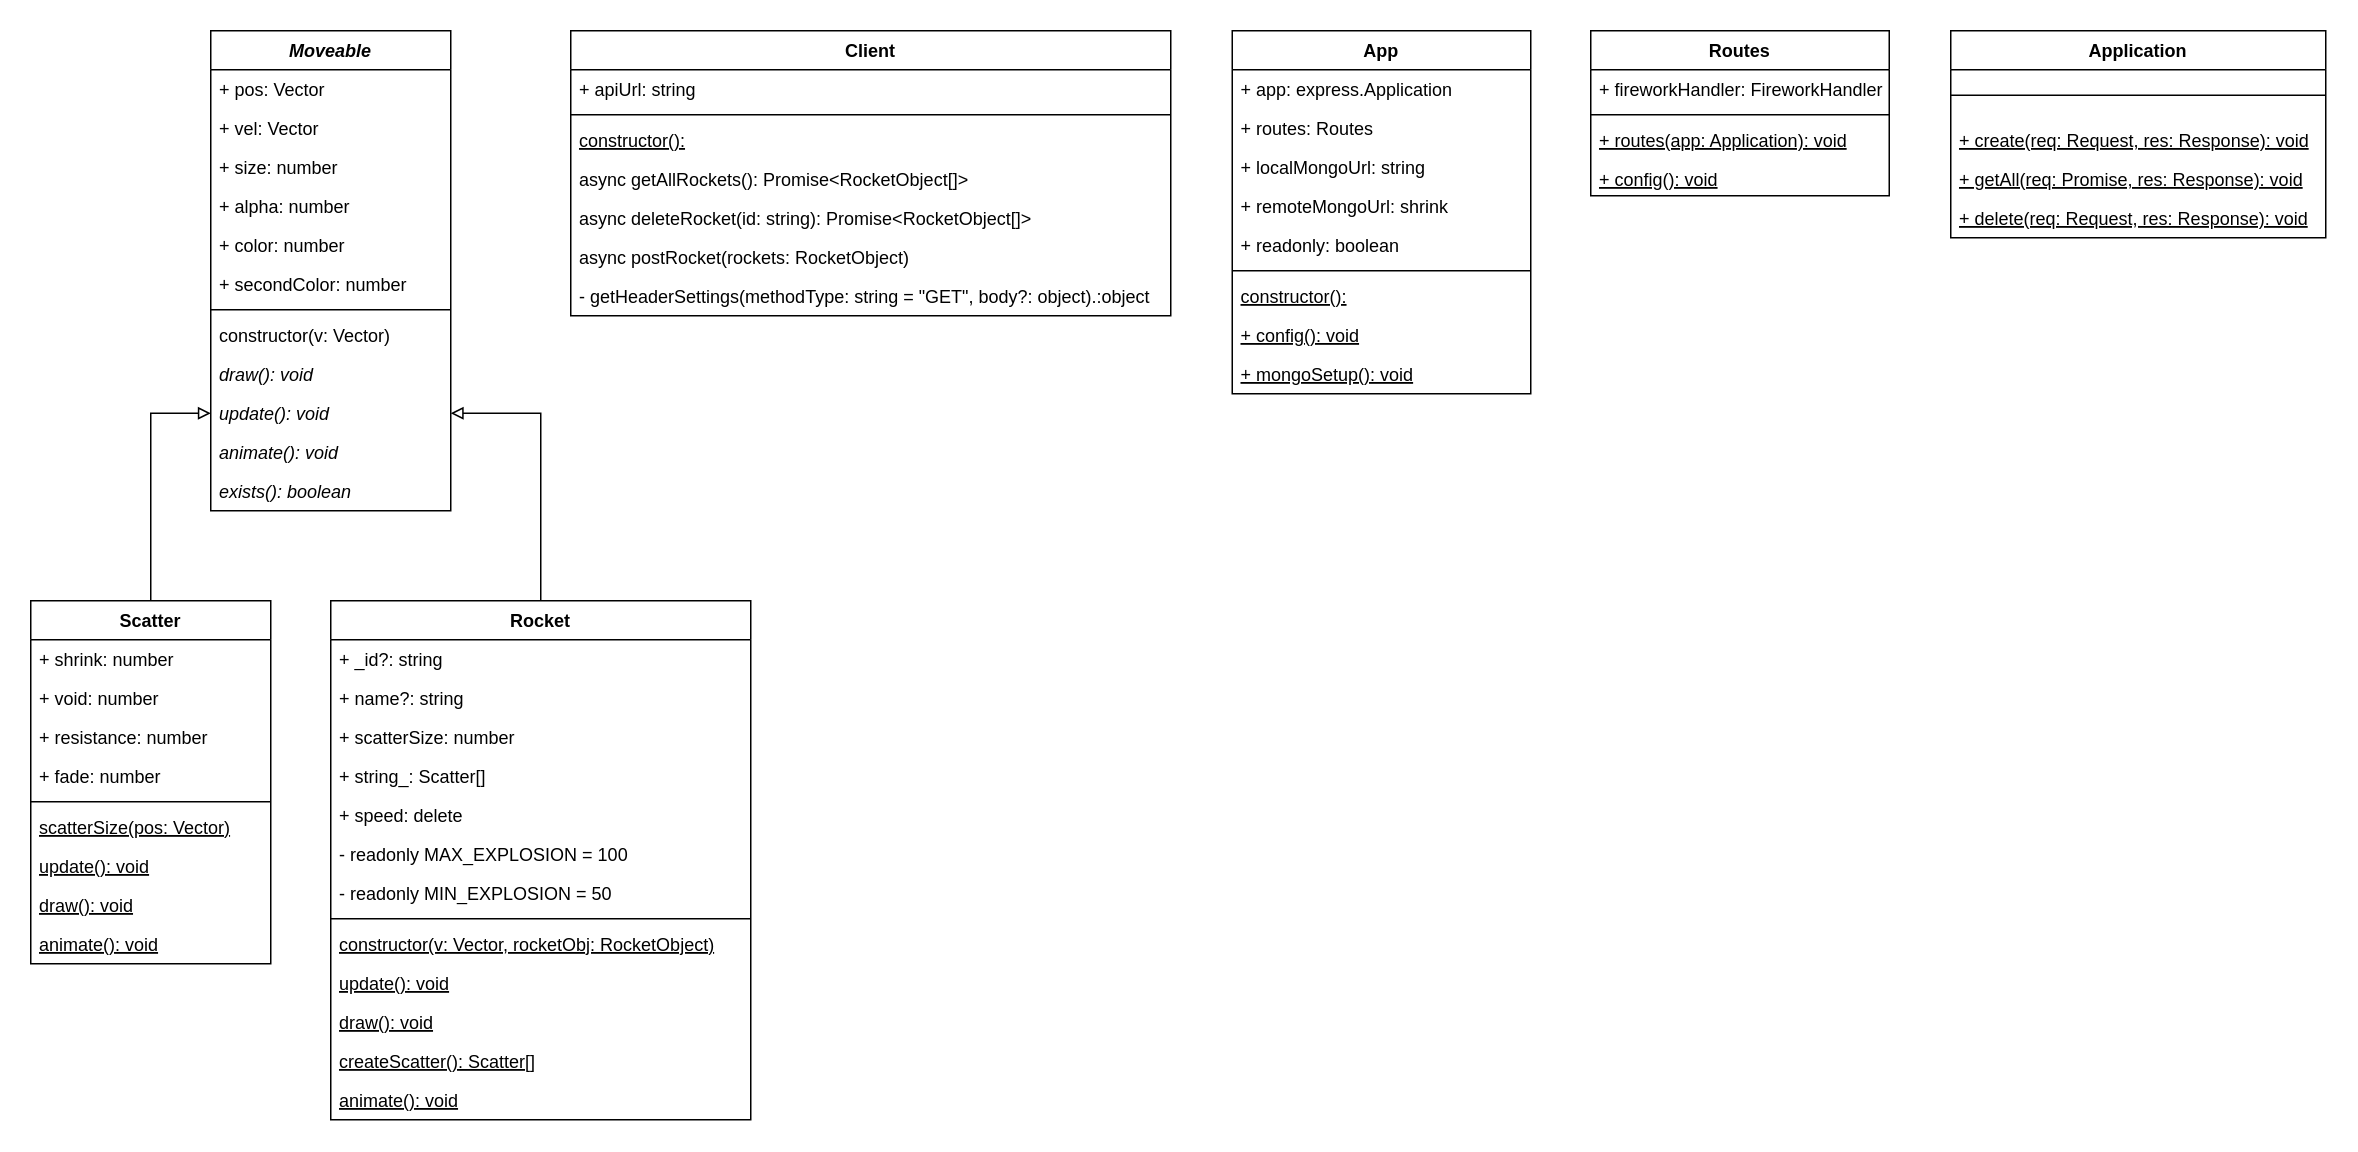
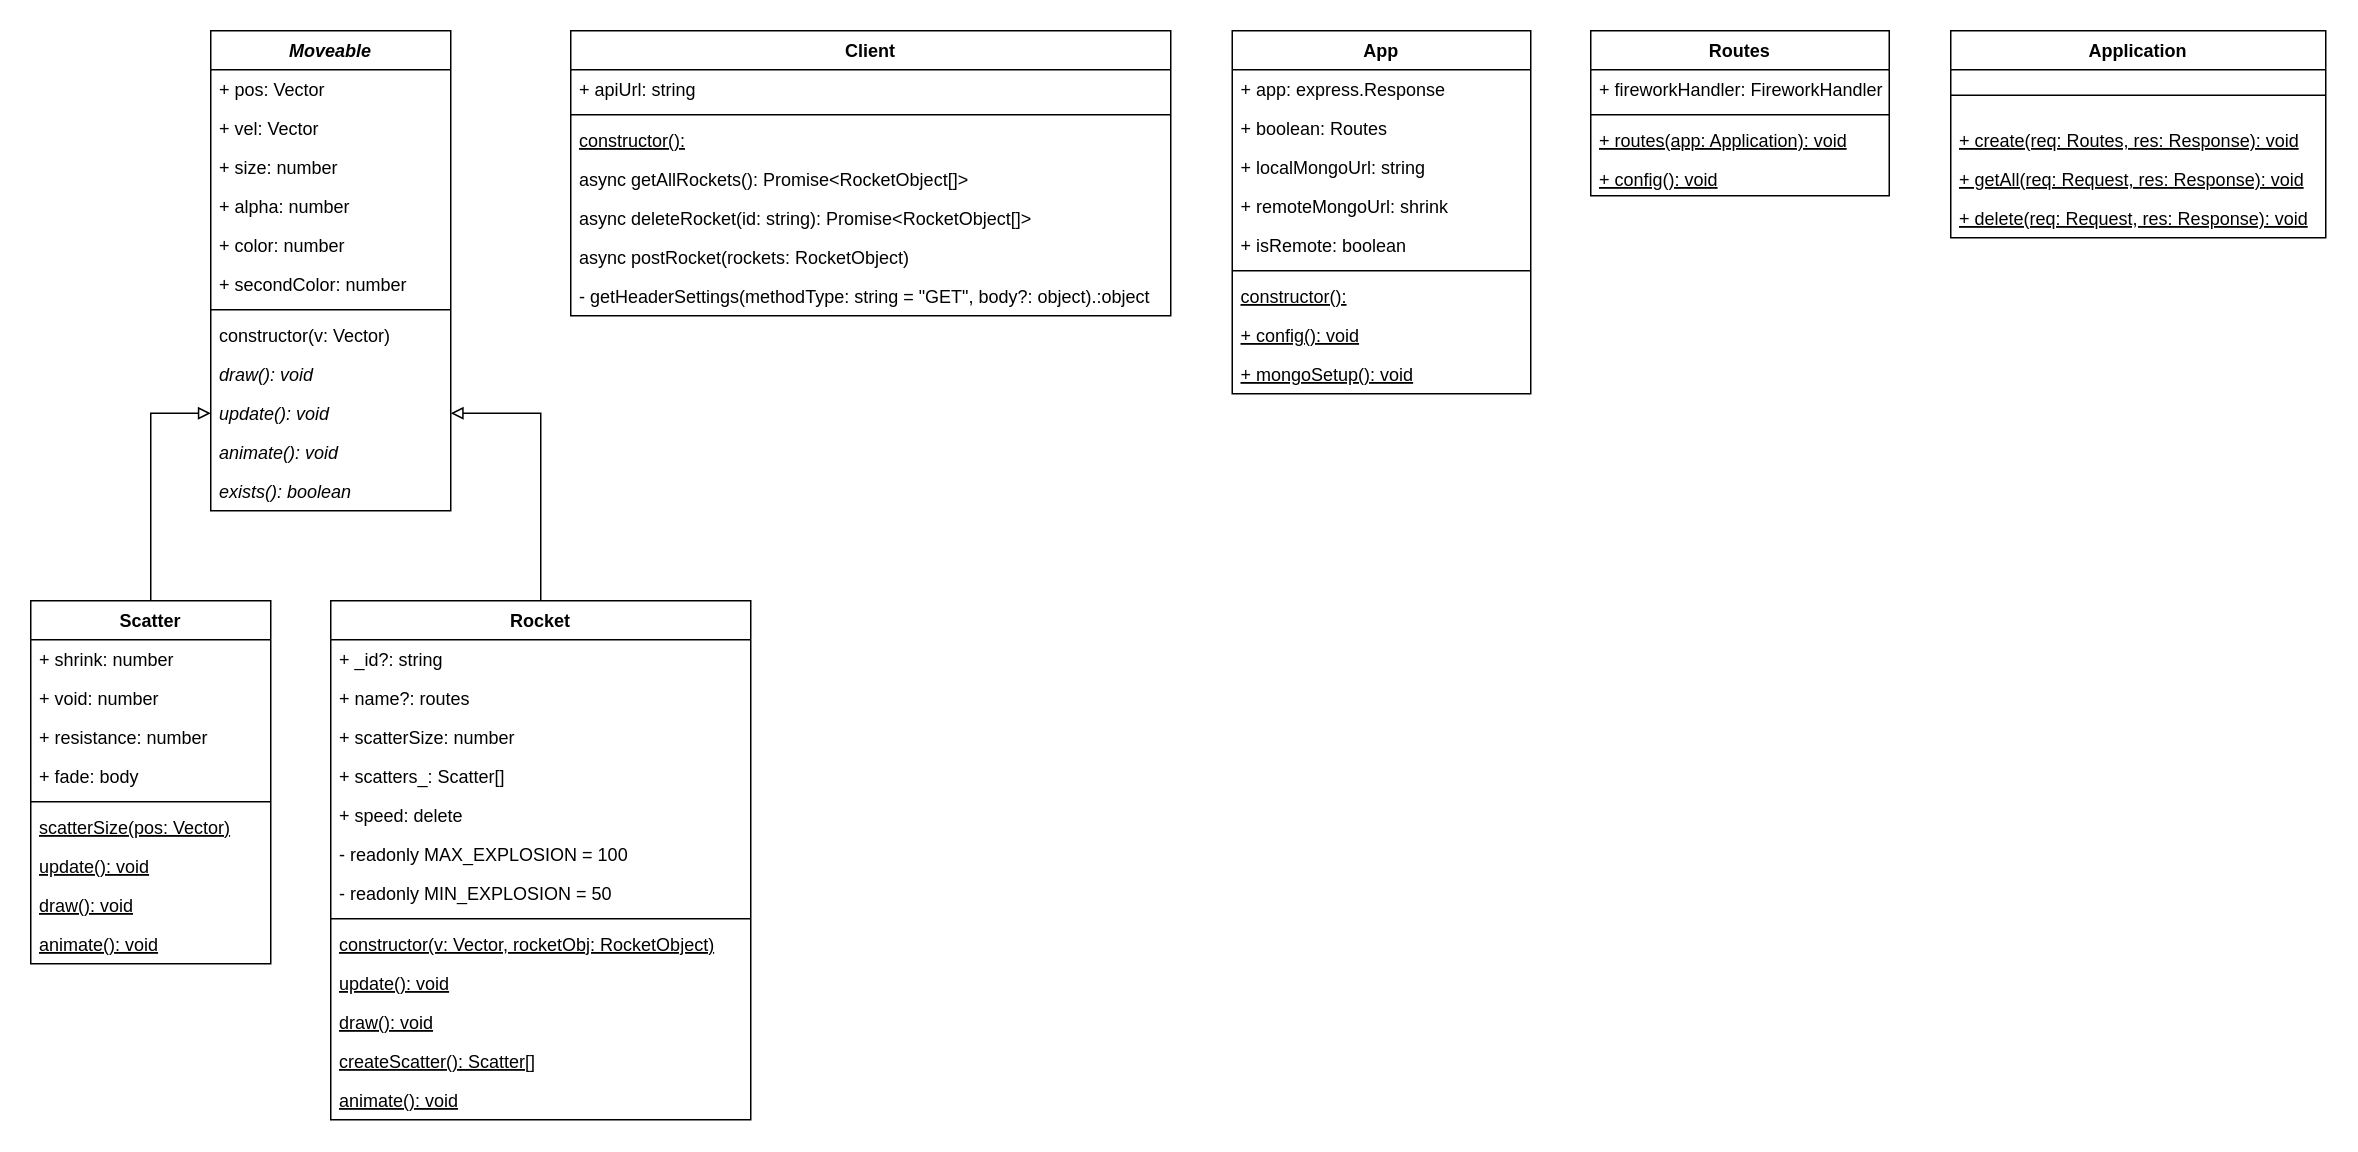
(1355, 90) -> (1347, 90)
(1314, 129) -> (1317, 129)
(2152, 141) -> (2147, 141)
(2145, 180) -> (2148, 180)
(1325, 246) -> (1325, 246)
(405, 699) -> (408, 699)
(103, 777) -> (92, 777)
(430, 777) -> (443, 777)
